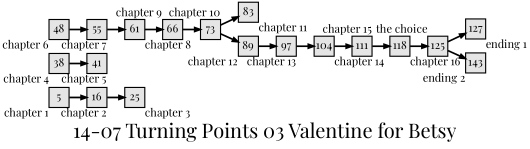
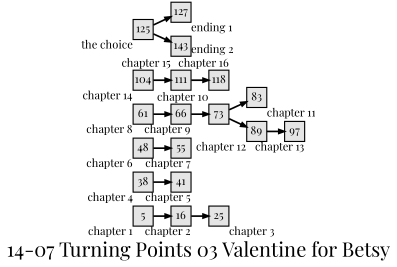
(113, 30) -> none
(302, 46) -> none
(416, 46) -> none
